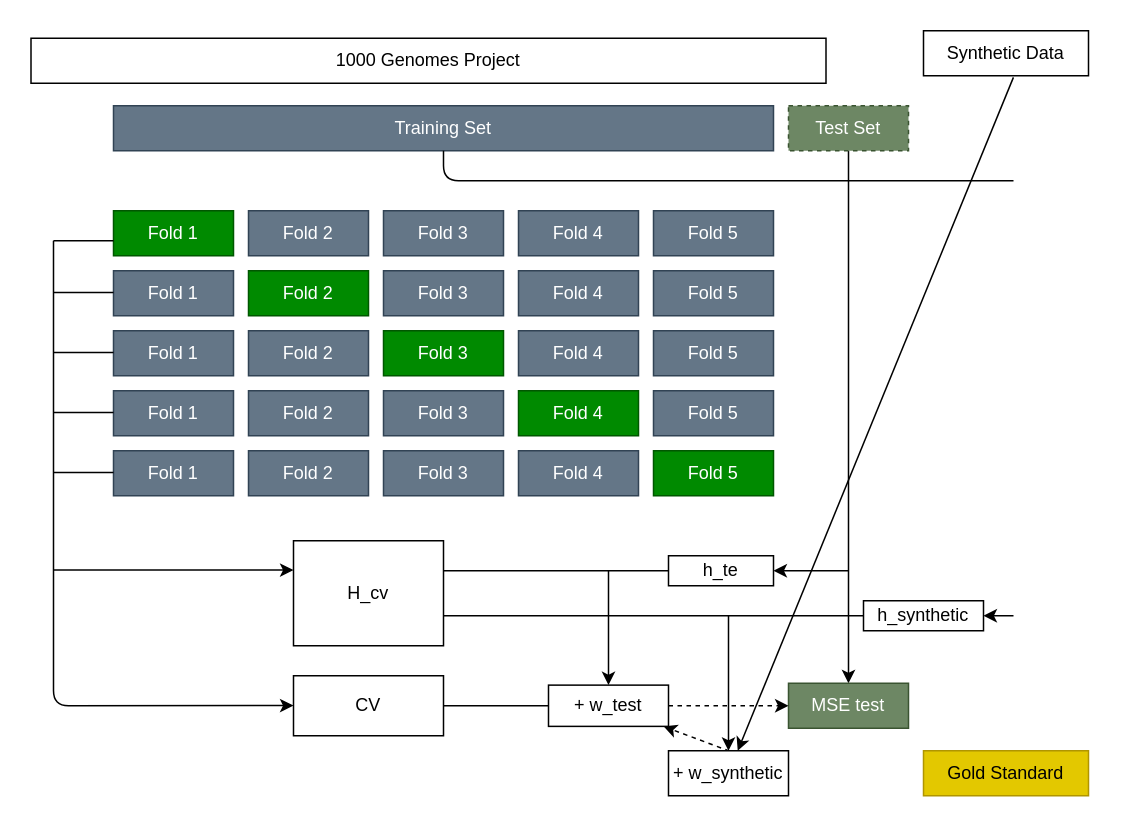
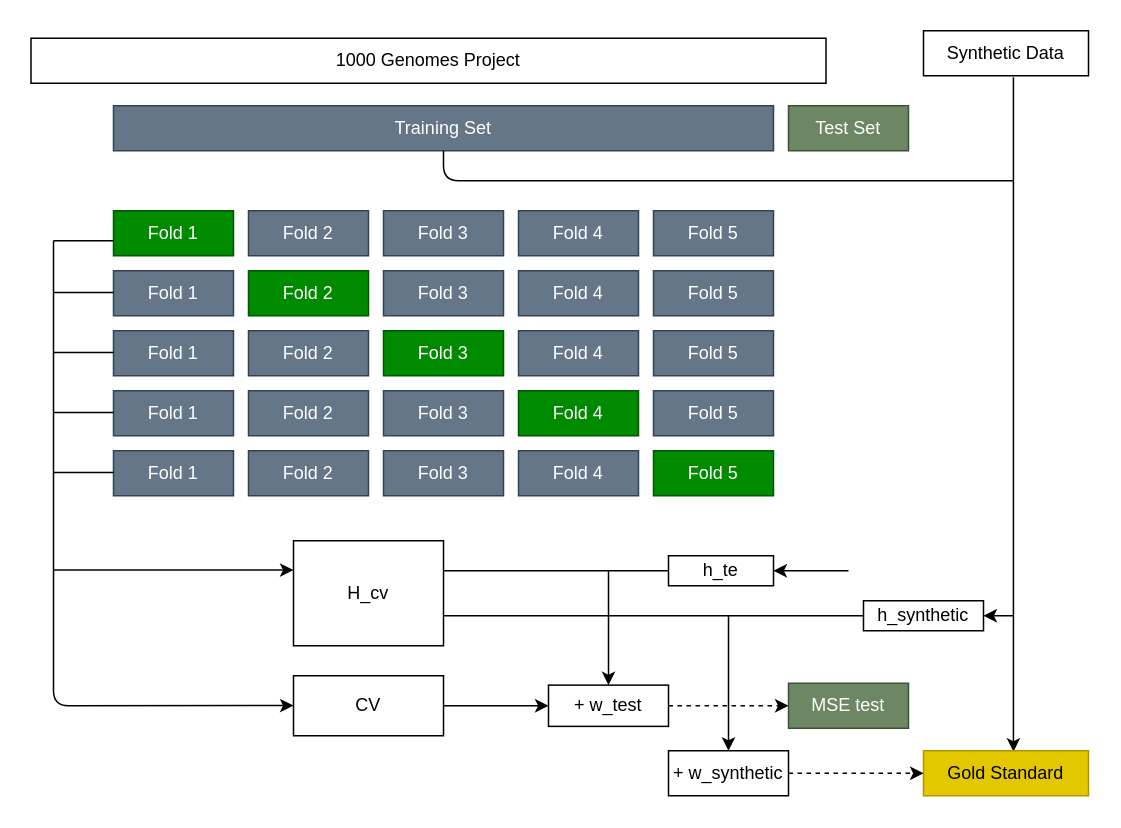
(848, 128) -> (848, 128)
(932, 275) -> (1013, 410)
(848, 313) -> none
(541, 706) -> (537, 706)
(701, 740) -> (850, 773)
